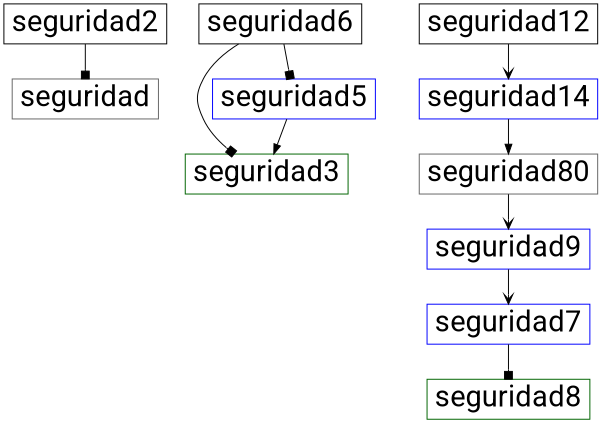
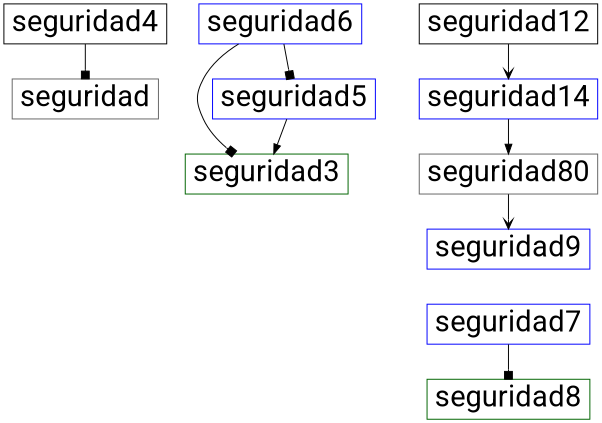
(85, 24) -> (85, 24)
(280, 24) -> (280, 24)
(508, 282) -> none
